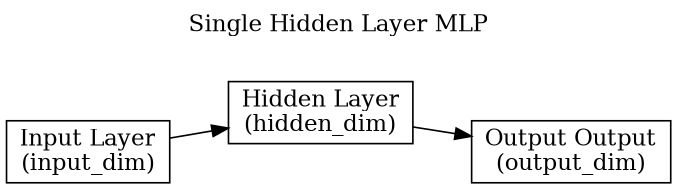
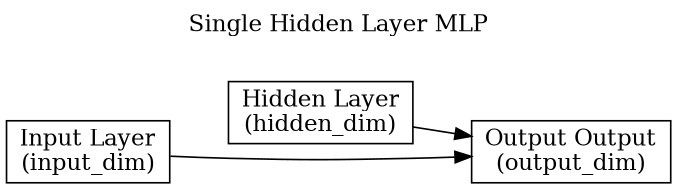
(191, 134) -> (313, 160)
